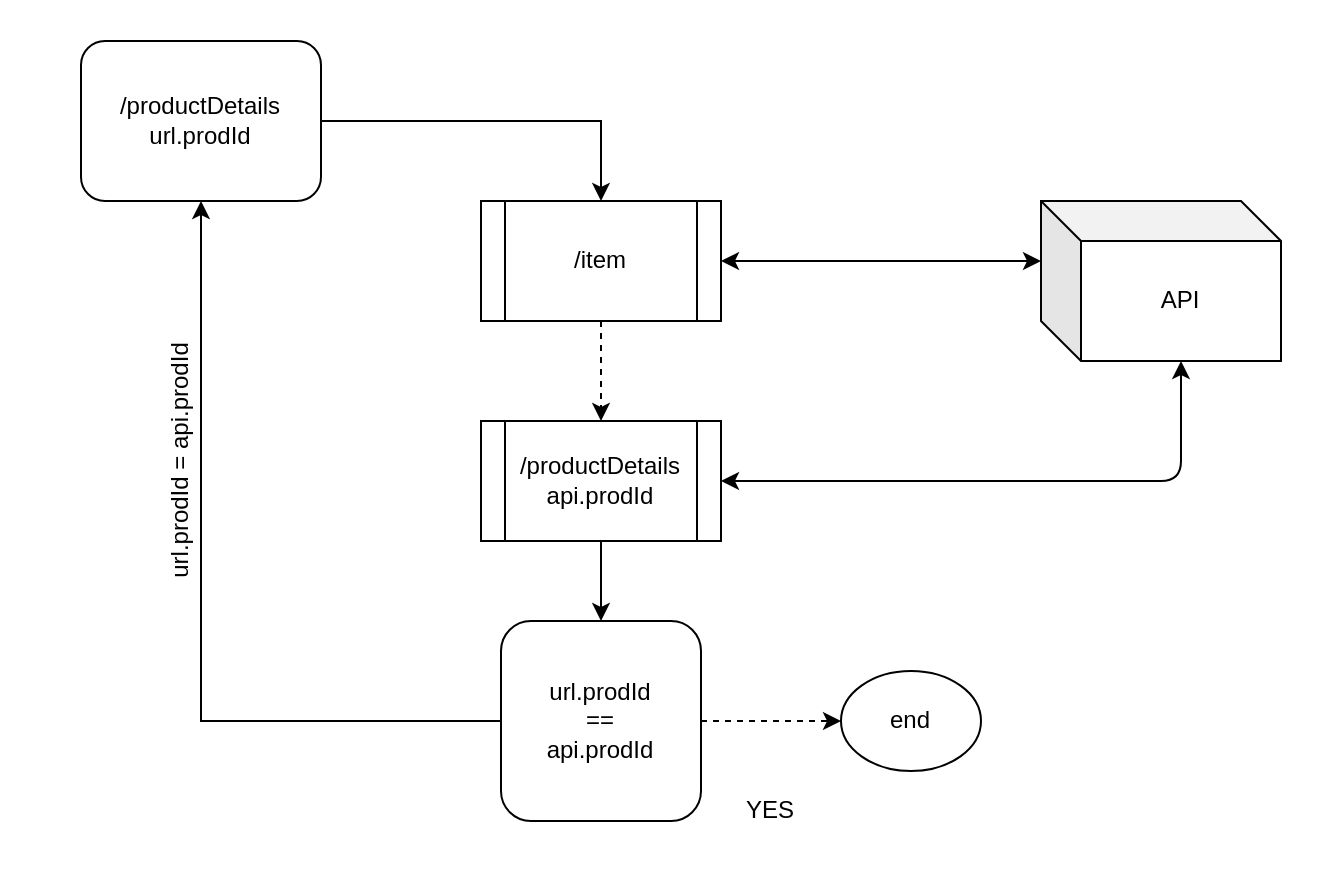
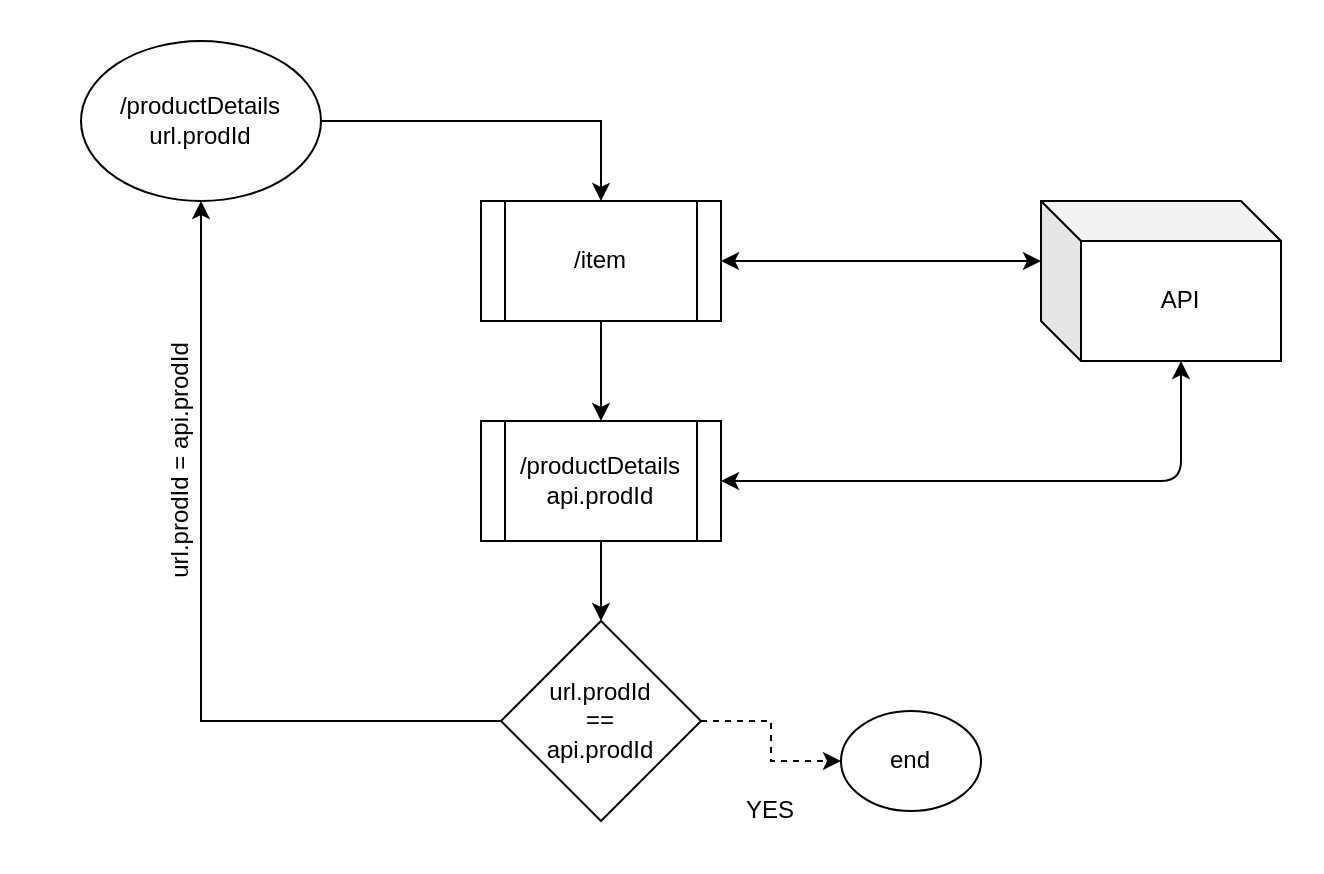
(201, 121) -> (201, 121)
(601, 365) -> (601, 365)
(601, 721) -> (601, 721)
(911, 721) -> (911, 761)
